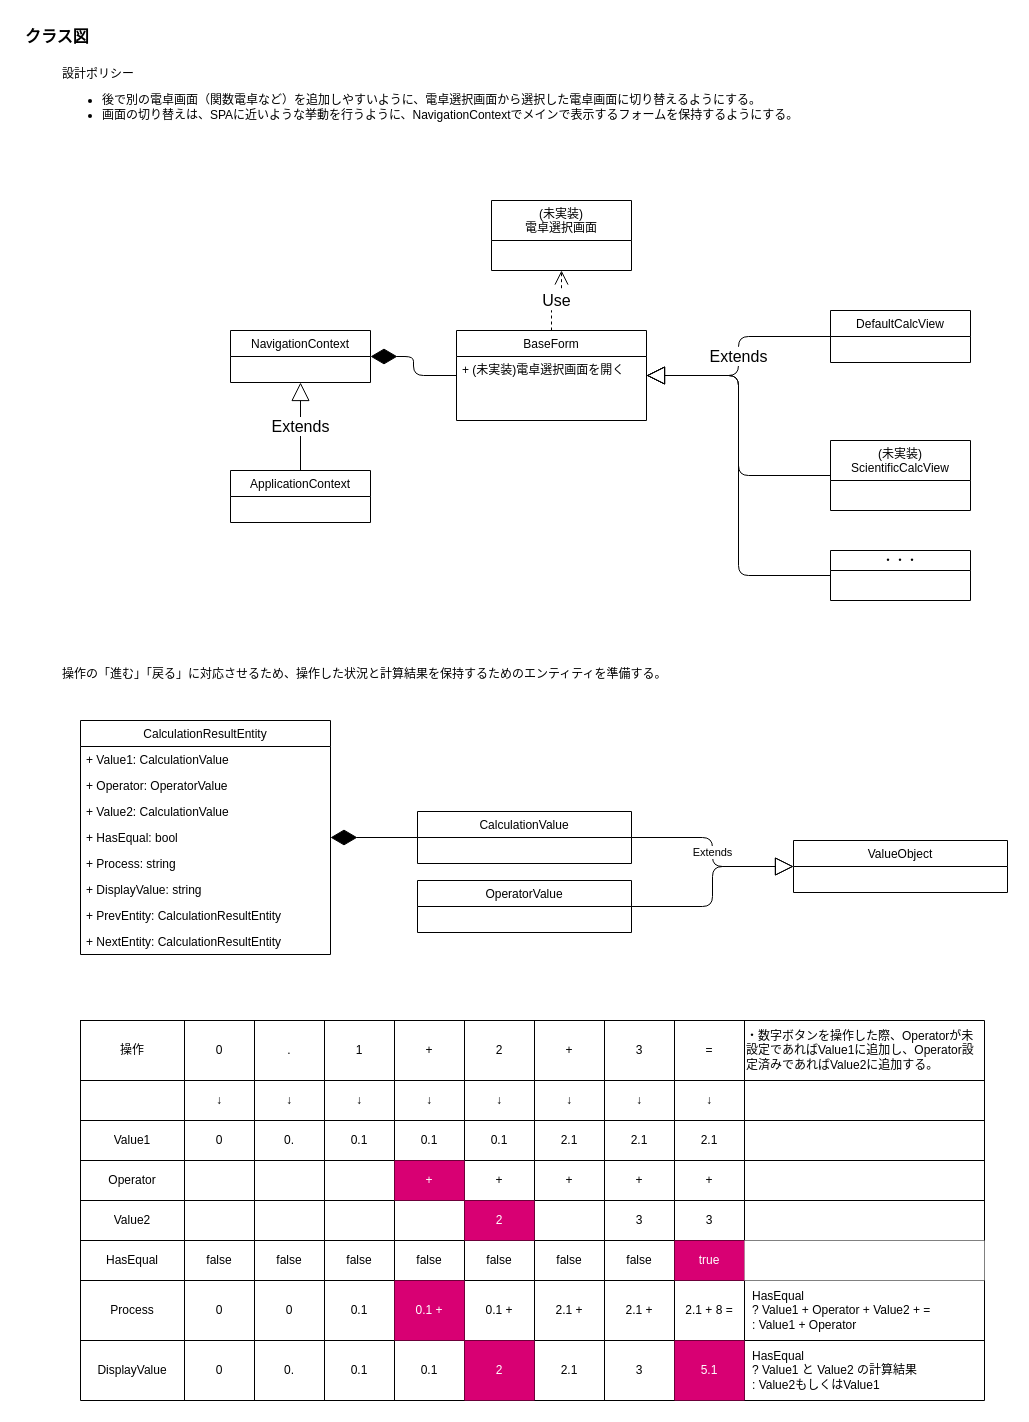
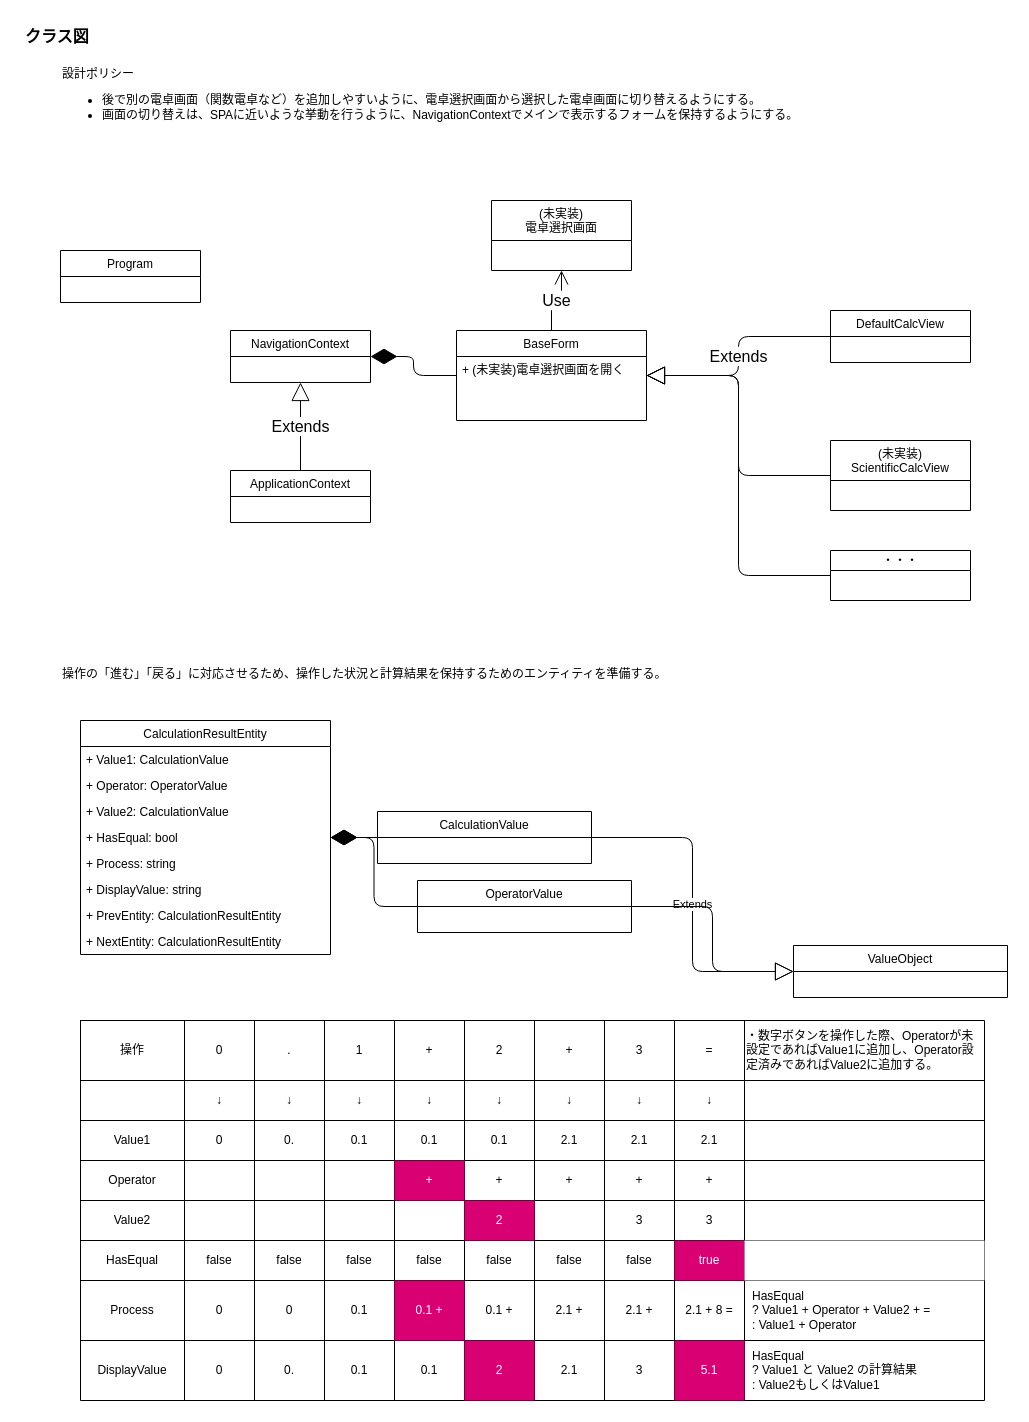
none -> (131, 277)
(552, 320) -> (552, 320)
(525, 838) -> (485, 838)
(901, 867) -> (901, 972)
none -> (374, 890)
